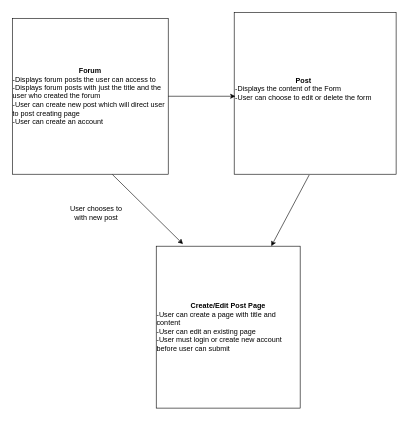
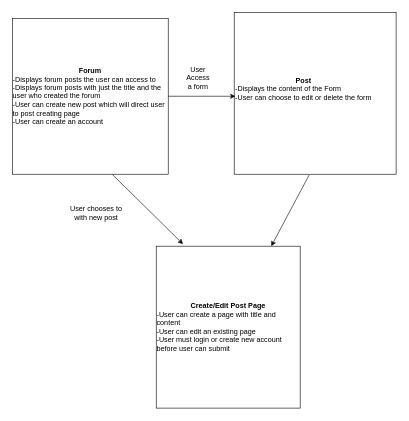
none -> (198, 78)
